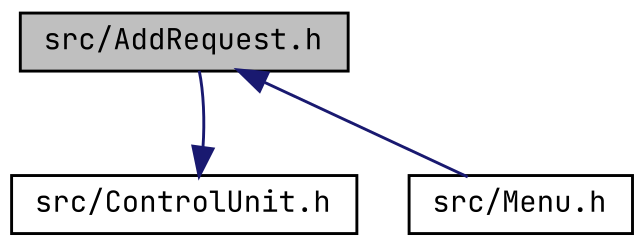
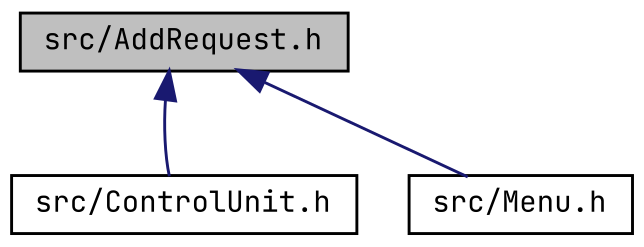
(204, 109) -> (165, 138)
